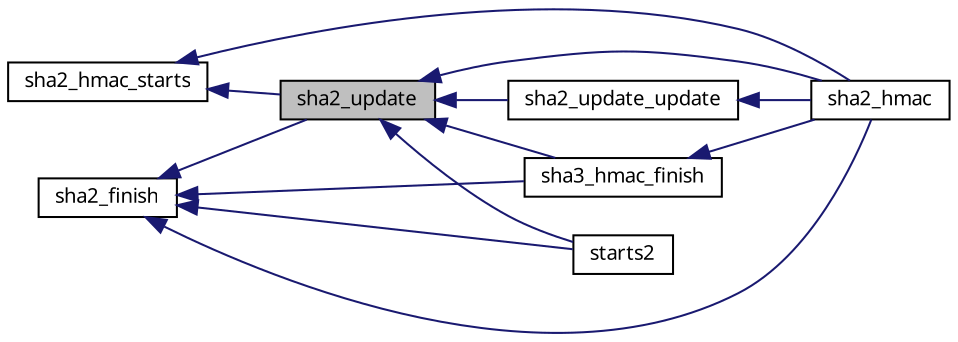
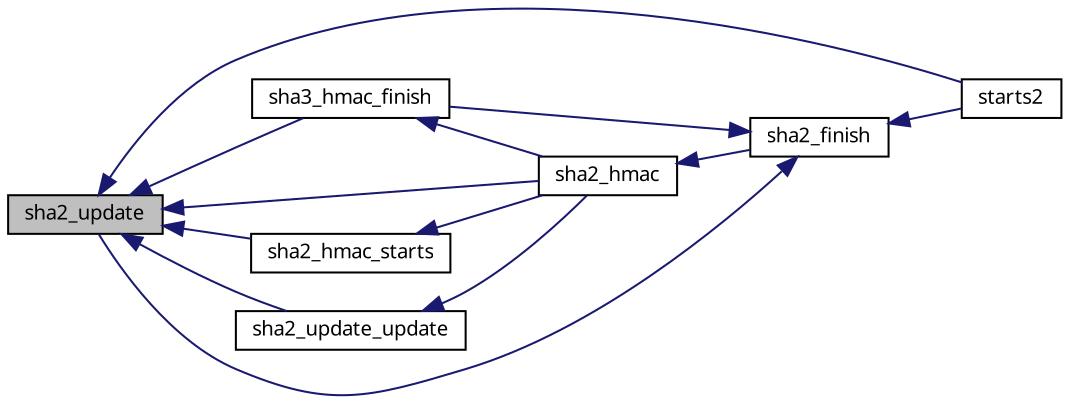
(254, 93) -> (217, 234)
(557, 332) -> (724, 155)
